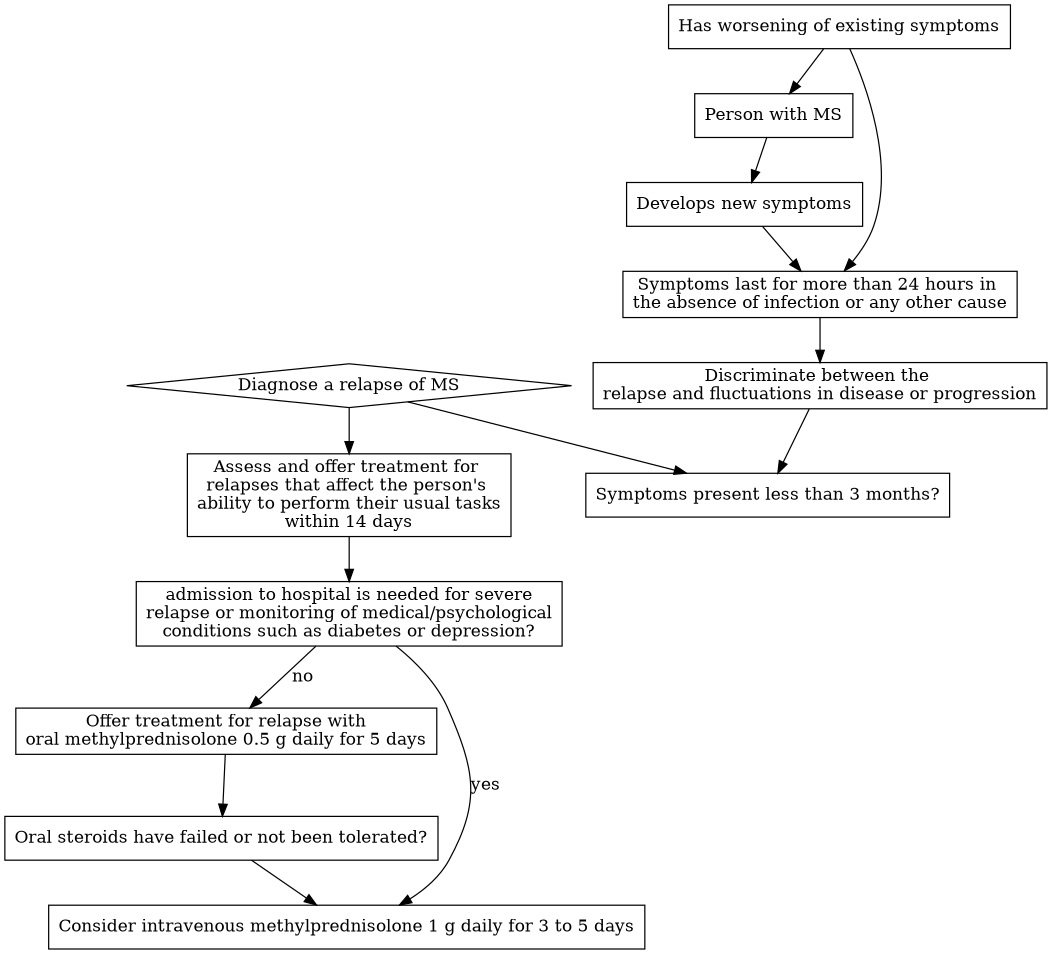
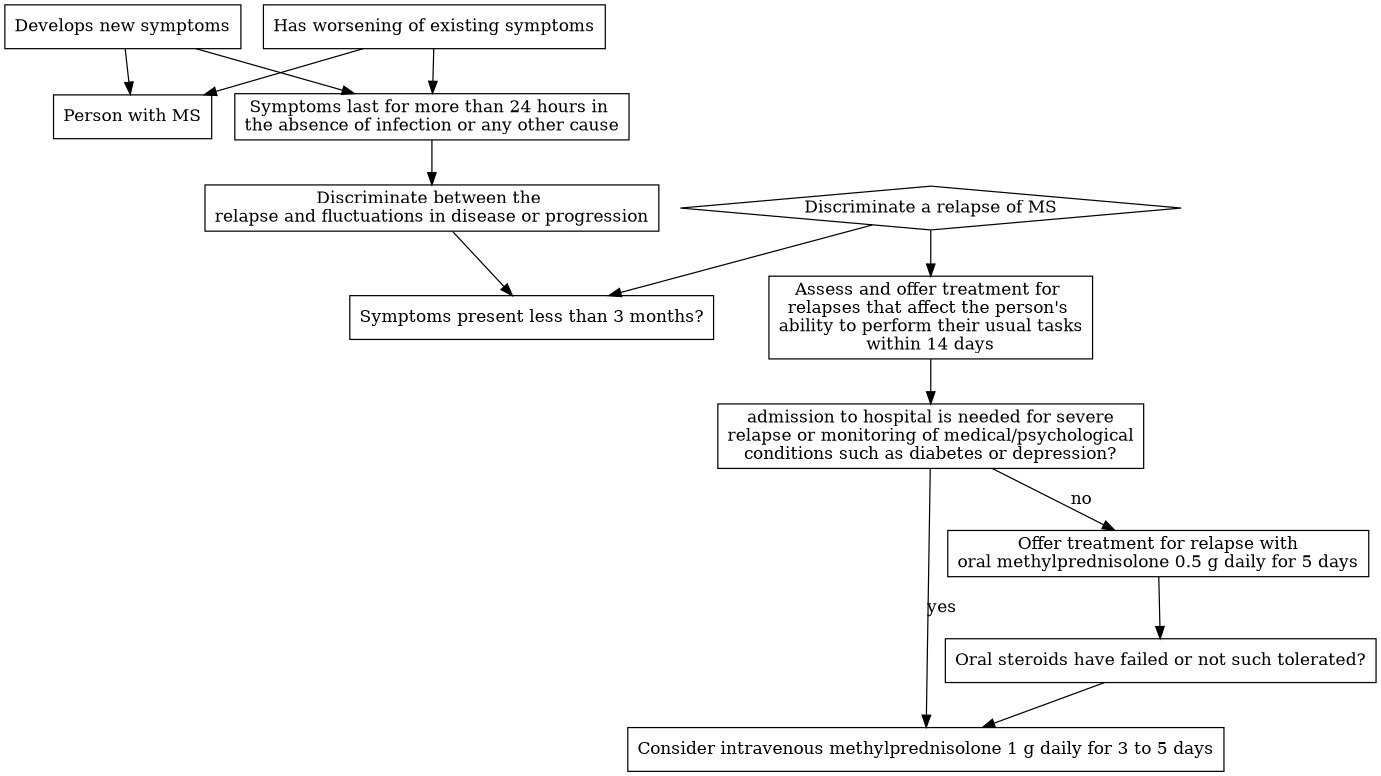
(761, 154) -> (127, 65)
(349, 386) -> (931, 208)
(221, 838) -> (1161, 661)
